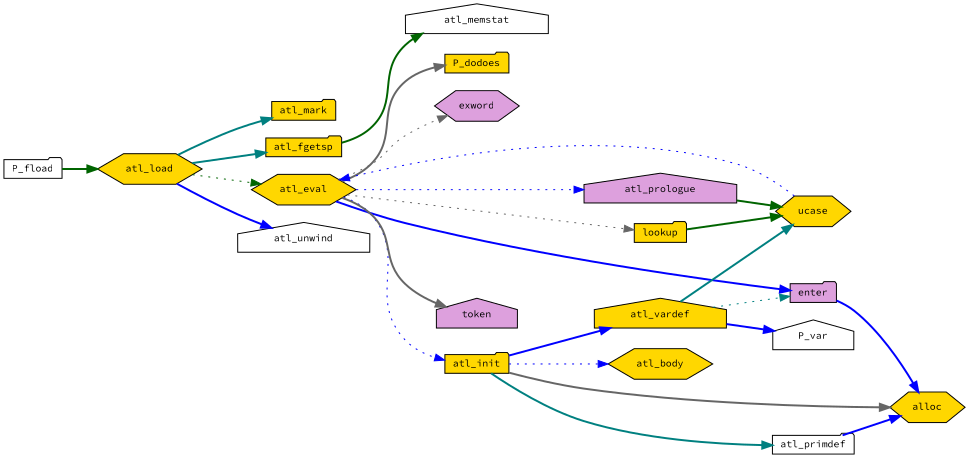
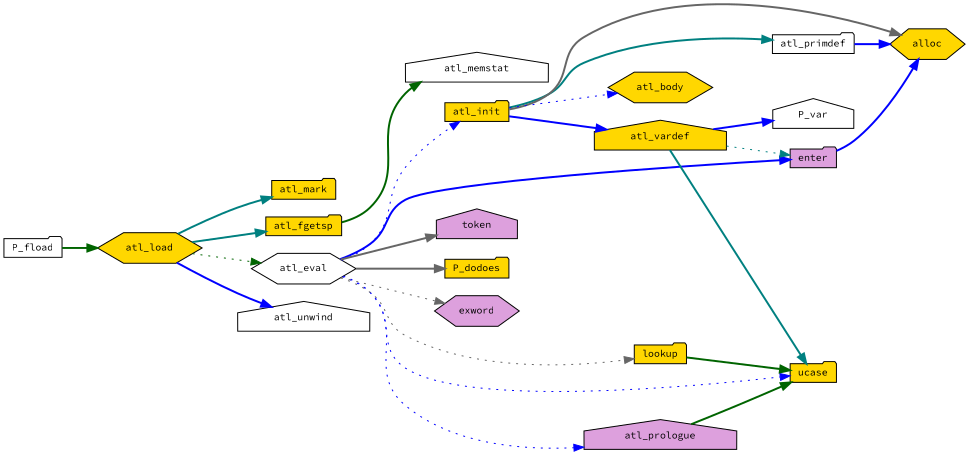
(575, 146) -> (532, 391)
(304, 190) -> (304, 269)
(813, 211) -> (813, 373)
